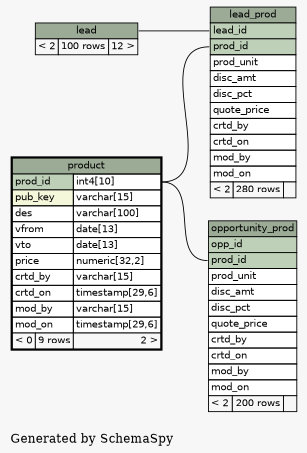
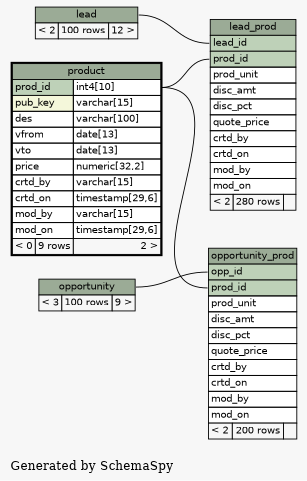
none -> (87, 295)
